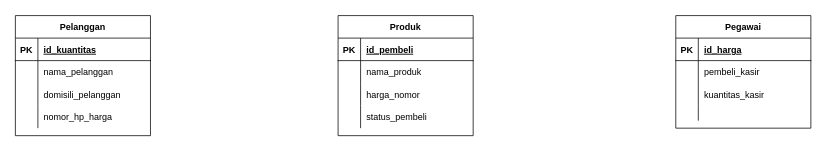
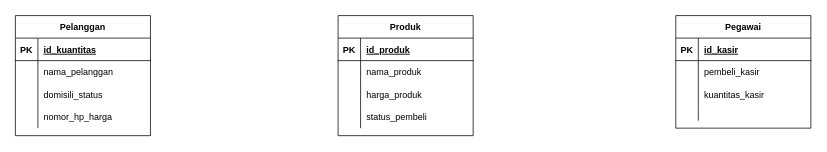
(388, 50) -> (388, 50)
(722, 50) -> (721, 50)
(83, 95) -> (77, 95)
(394, 95) -> (396, 95)
